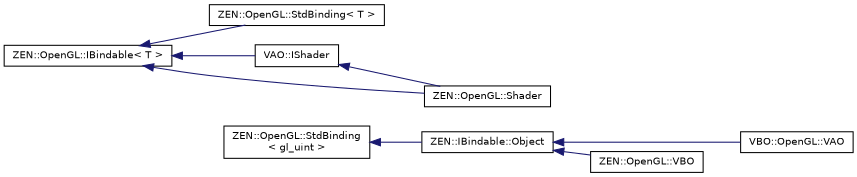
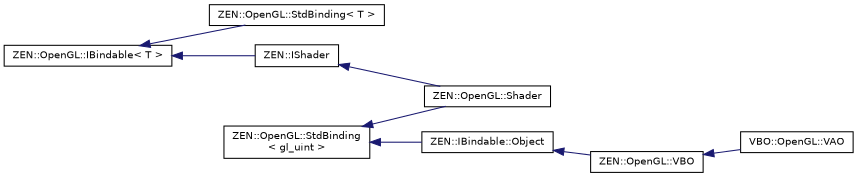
(297, 56) -> (297, 56)
(289, 84) -> (409, 115)
(652, 142) -> (727, 151)
